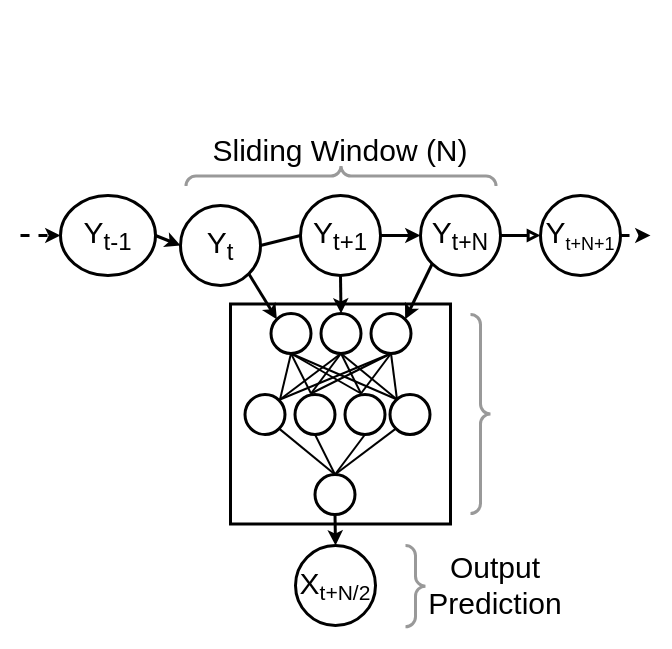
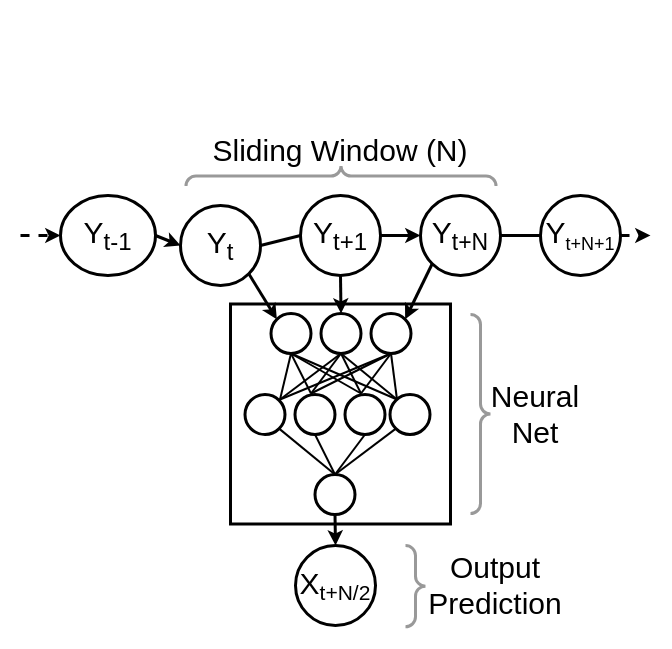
(526, 236) -> (533, 236)
none -> (536, 414)
